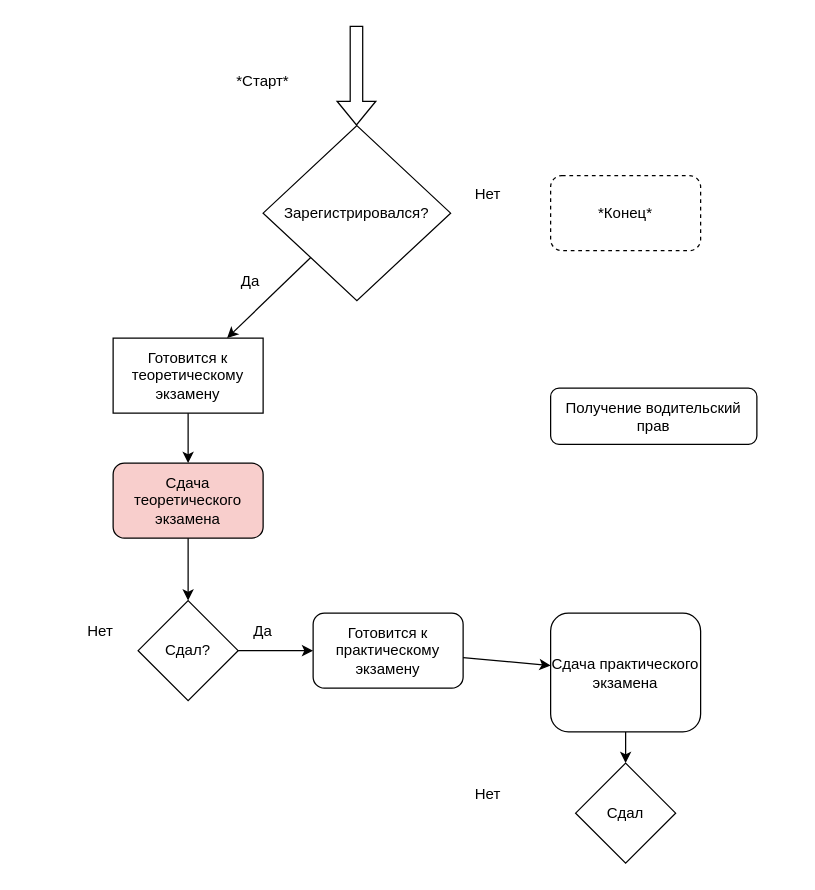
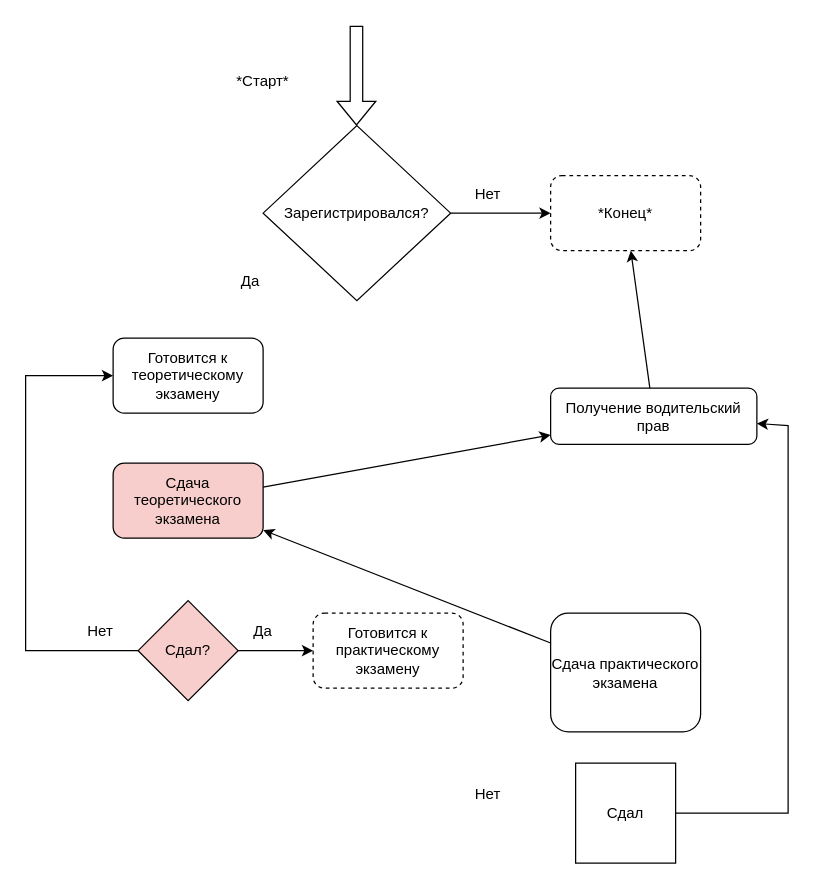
none -> (497, 213)
(272, 295) -> none
none -> (641, 323)
(188, 376) -> (188, 376)
(188, 434) -> none
none -> (26, 530)
(188, 565) -> (403, 462)
(188, 651) -> (188, 651)
(388, 651) -> (388, 651)
(502, 661) -> none
none -> (788, 664)
(626, 743) -> (411, 588)
(626, 813) -> (626, 813)
